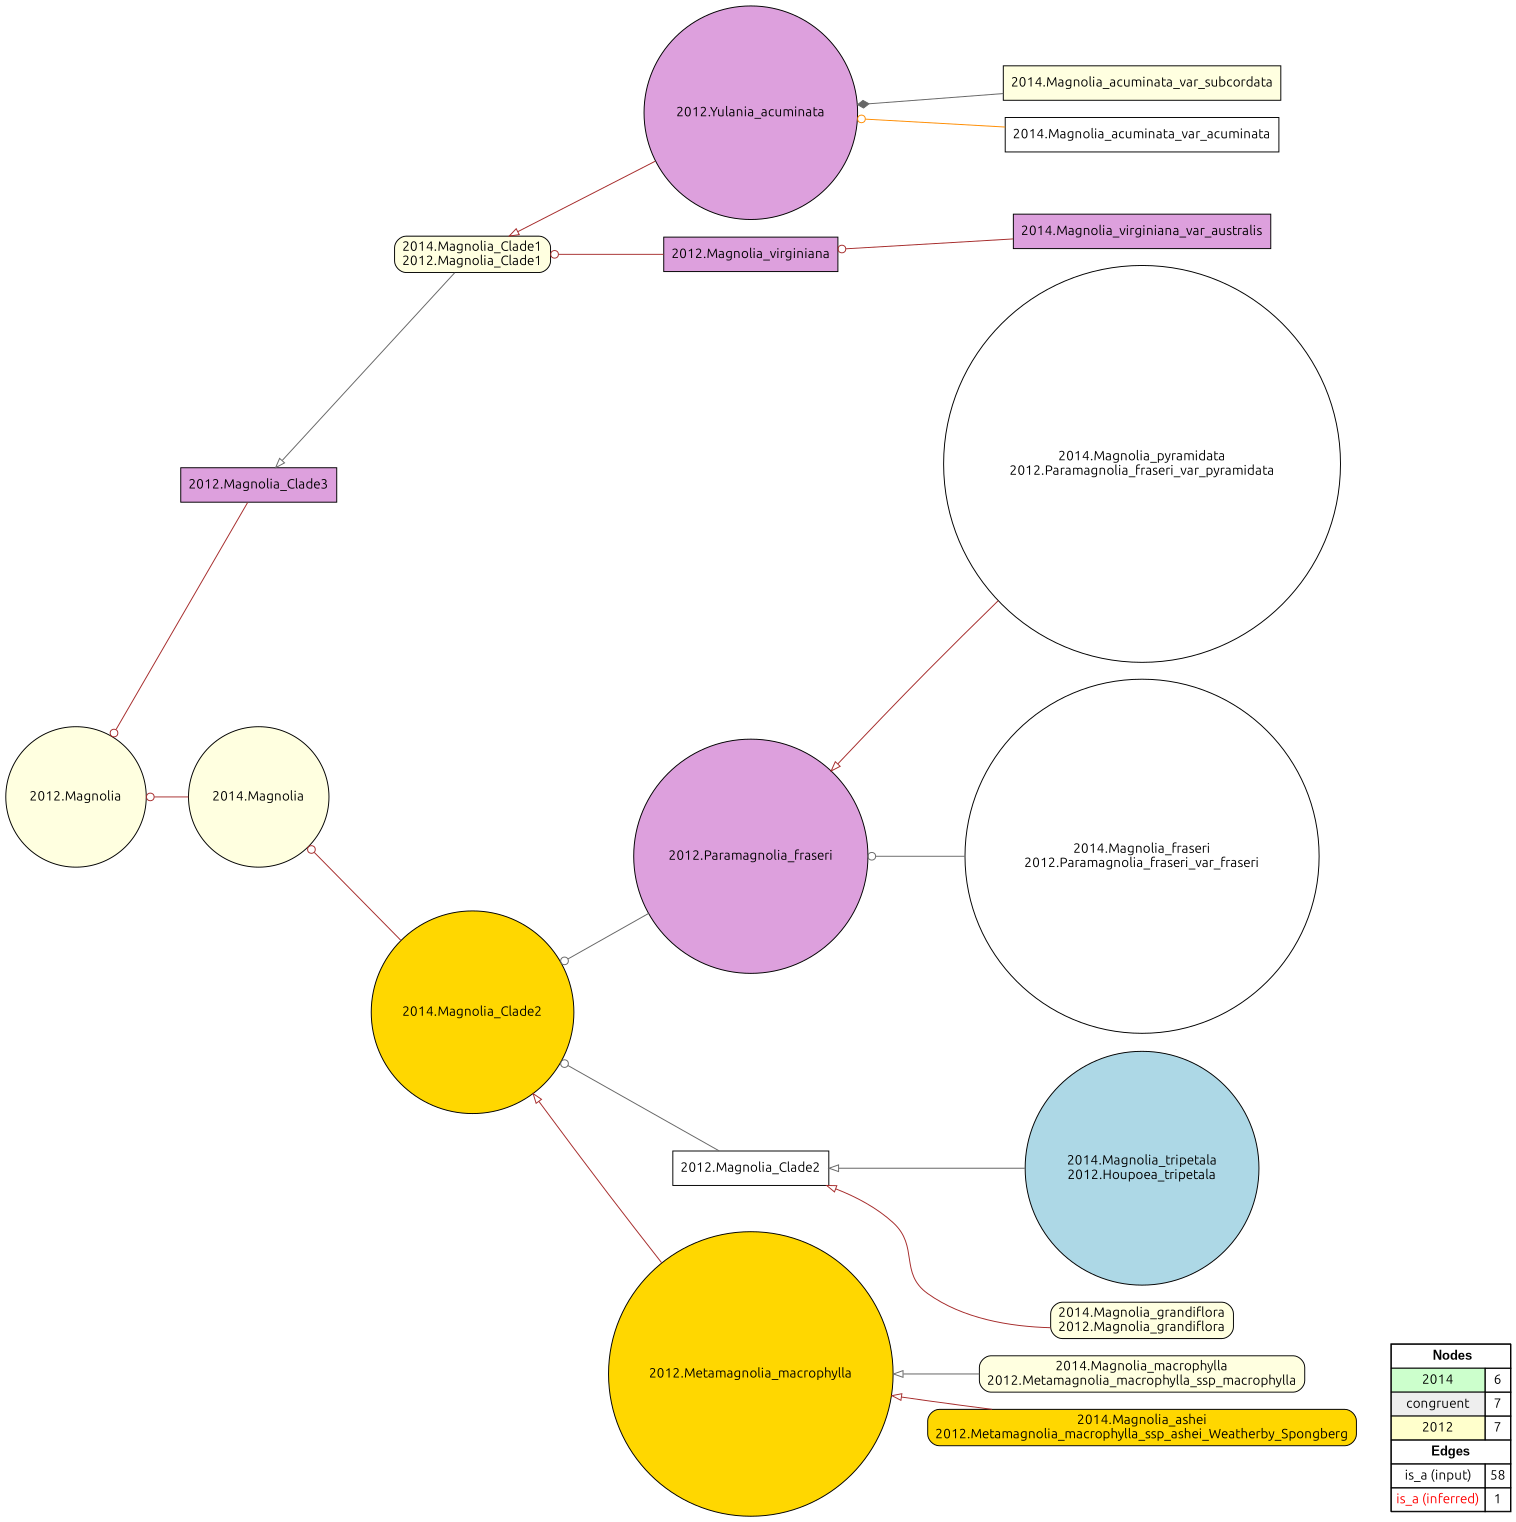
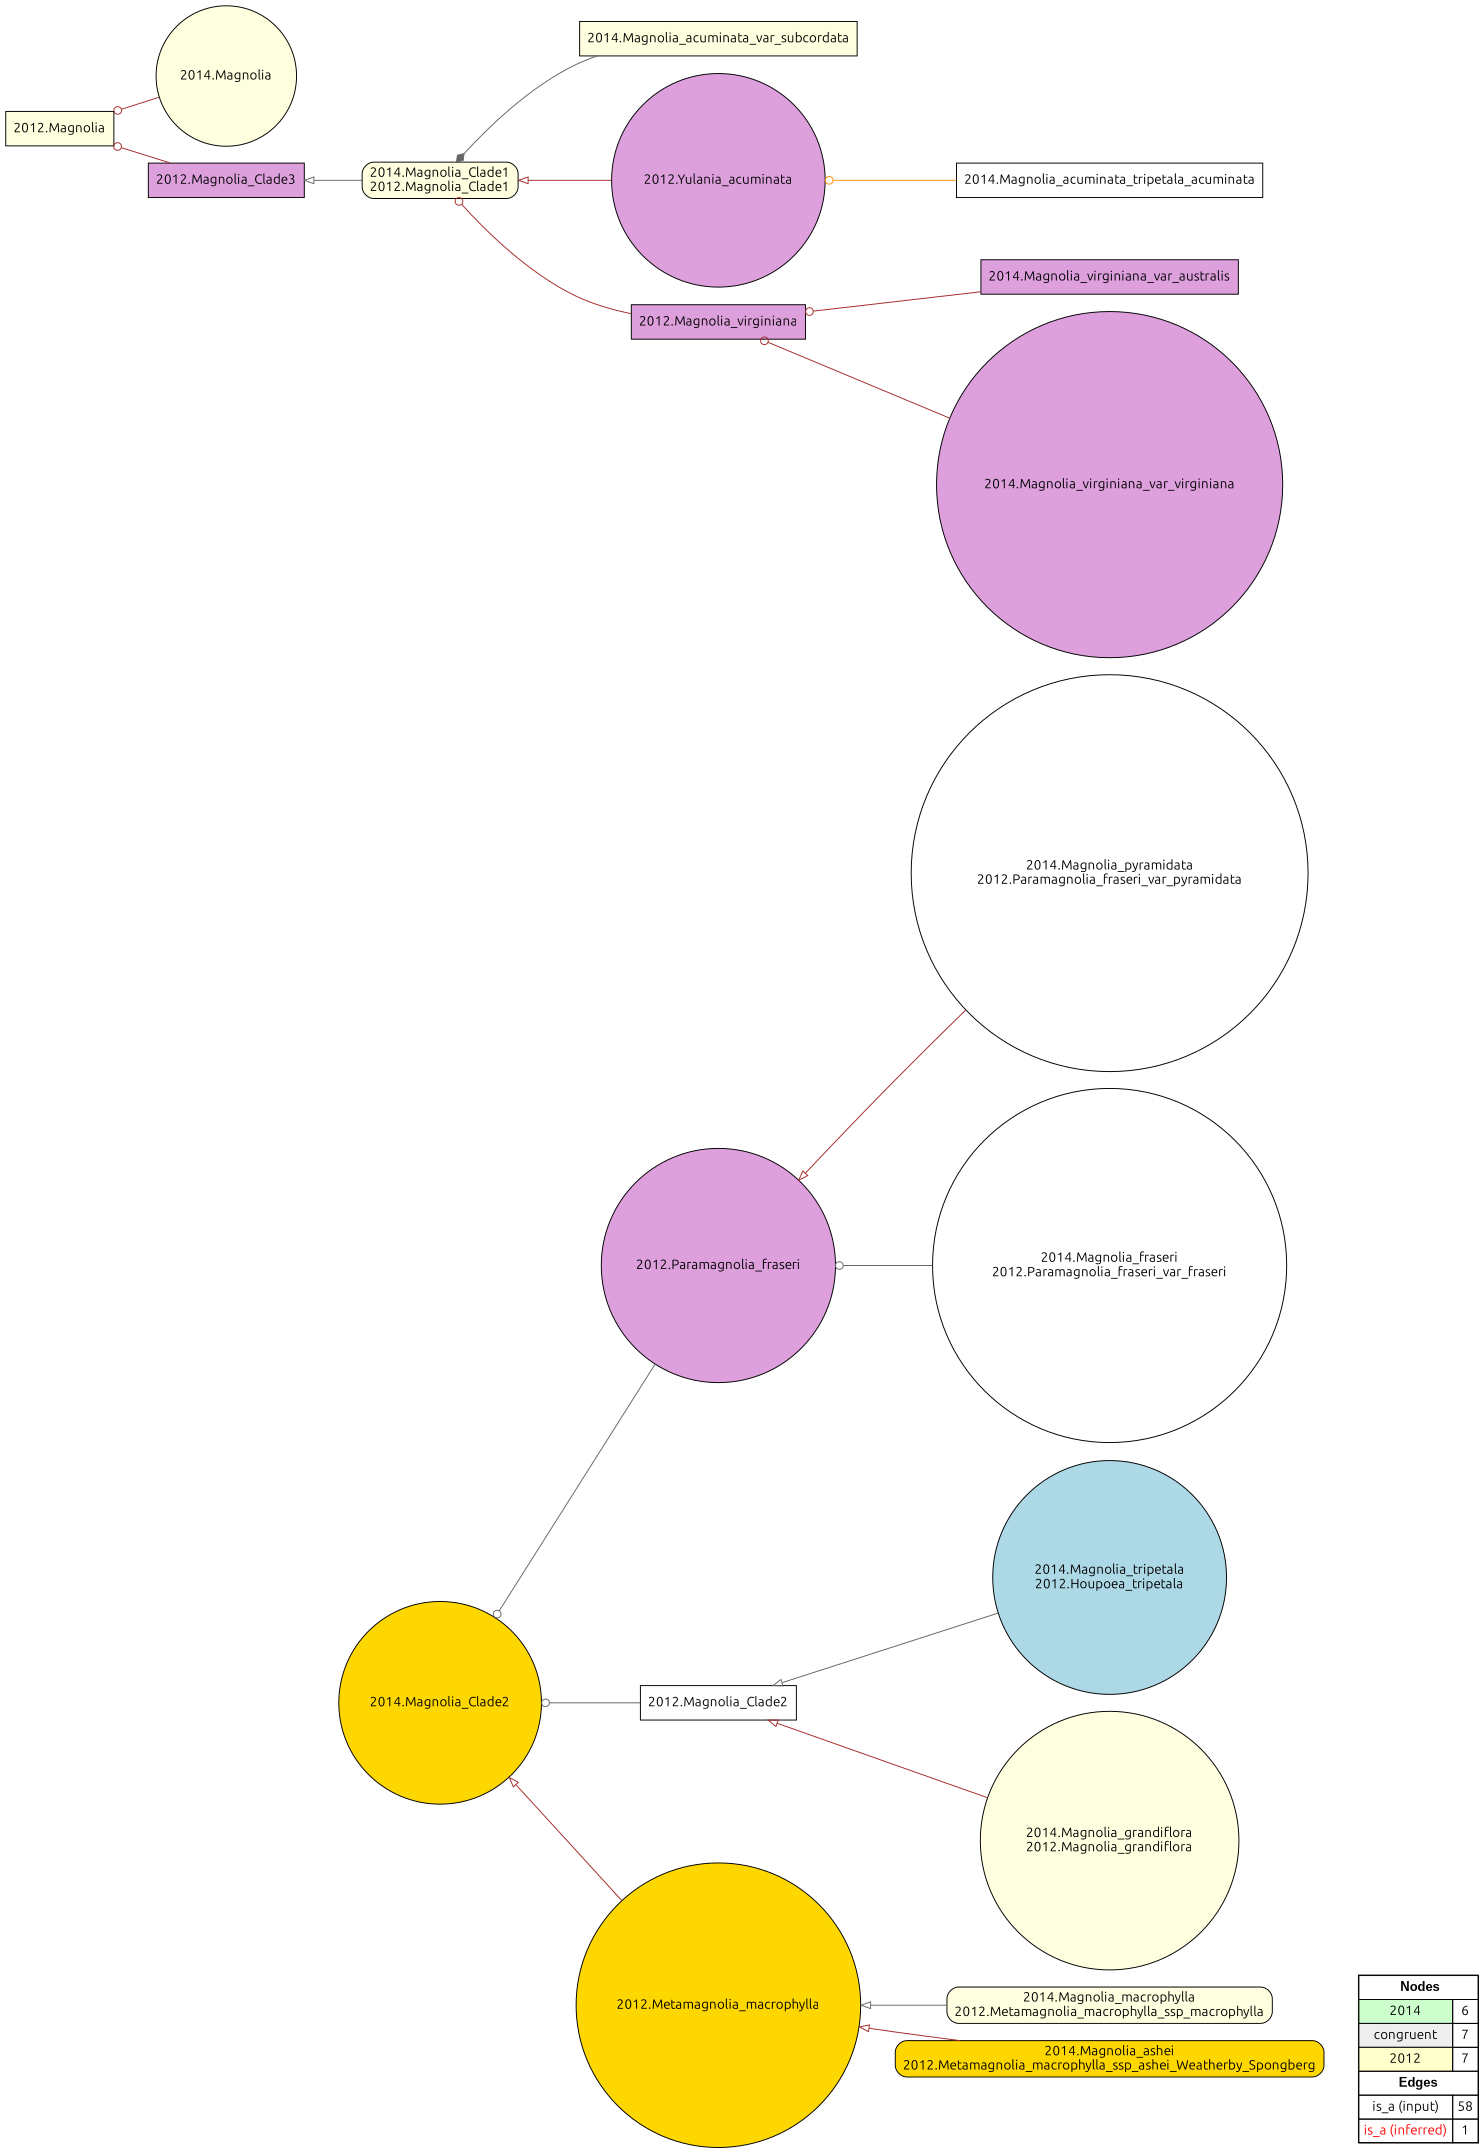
(936, 99) -> (525, 97)
(1142, 135) -> (1110, 180)
none -> (1110, 485)
(76, 797) -> (60, 129)
(358, 896) -> none
(1142, 1320) -> (1110, 1841)
